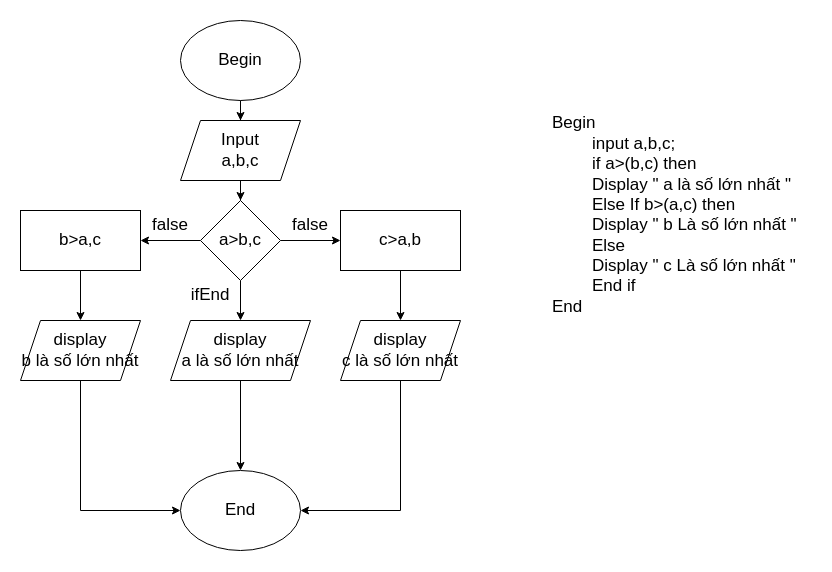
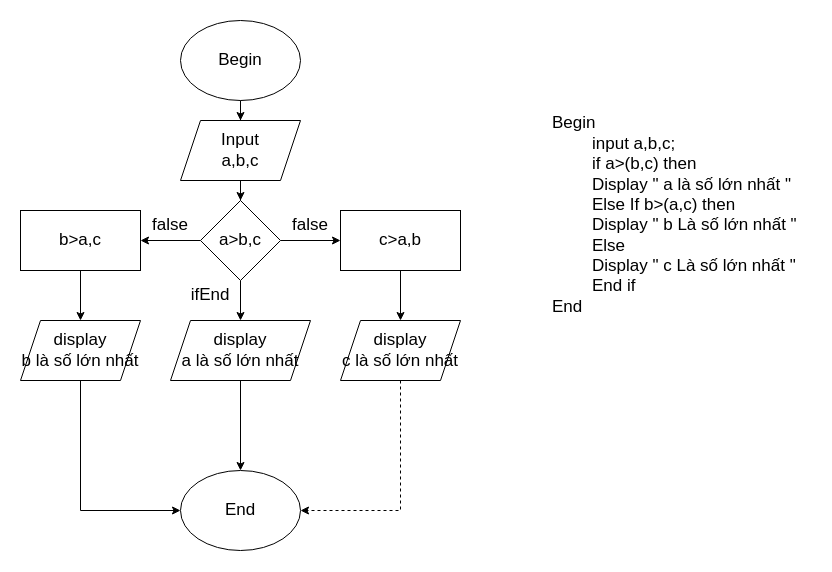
(401, 493) -> (401, 493)
